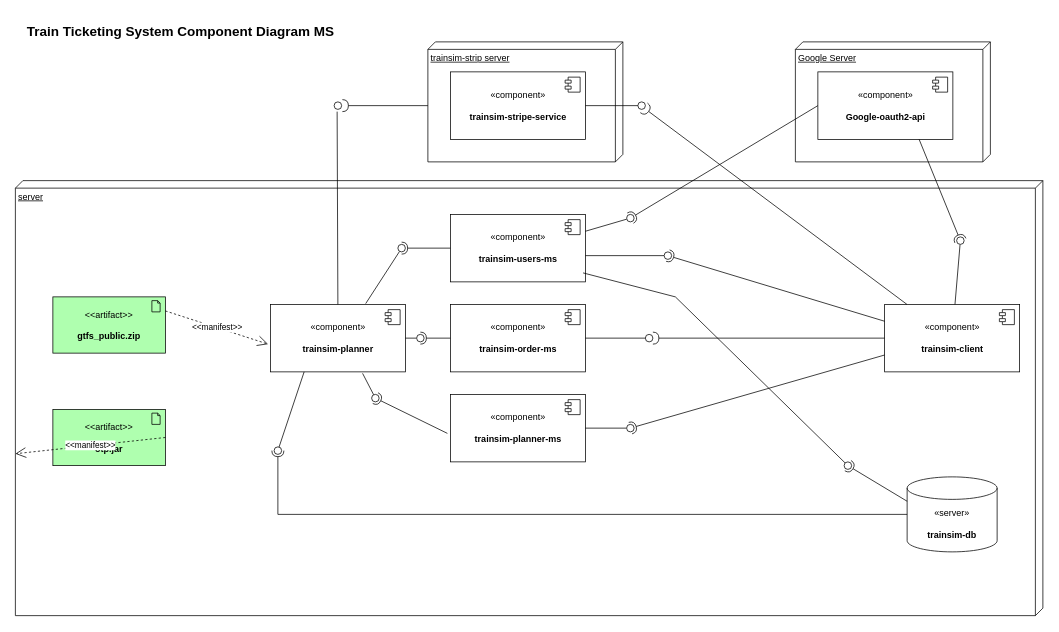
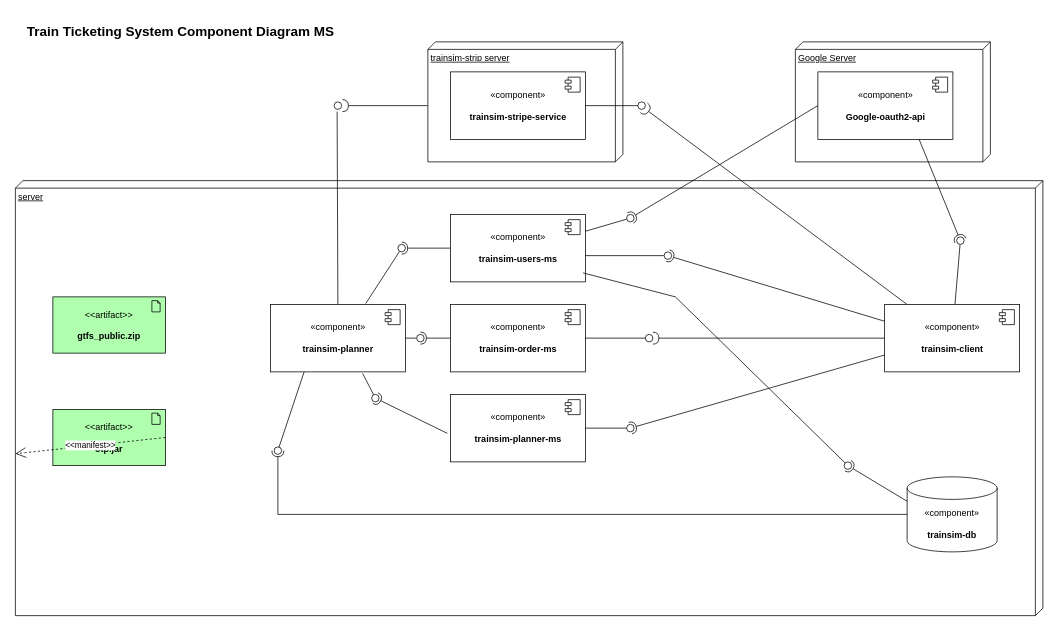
(216, 327) -> none
(952, 524) -> (952, 524)
